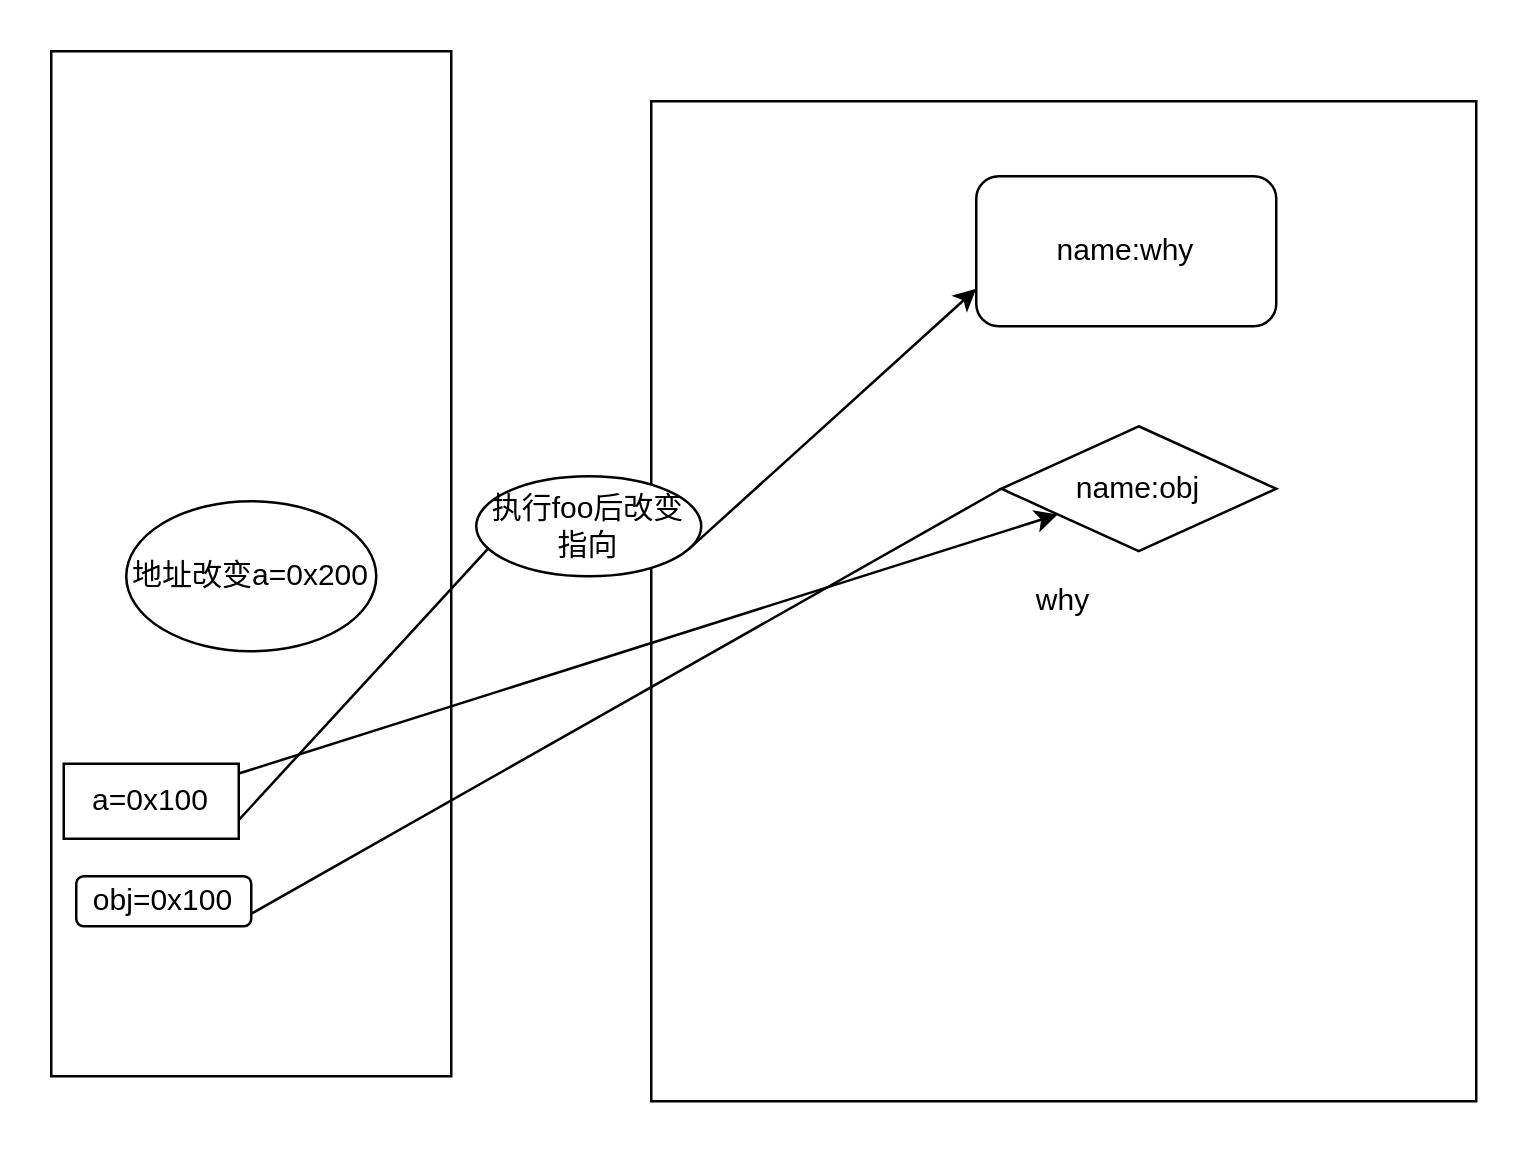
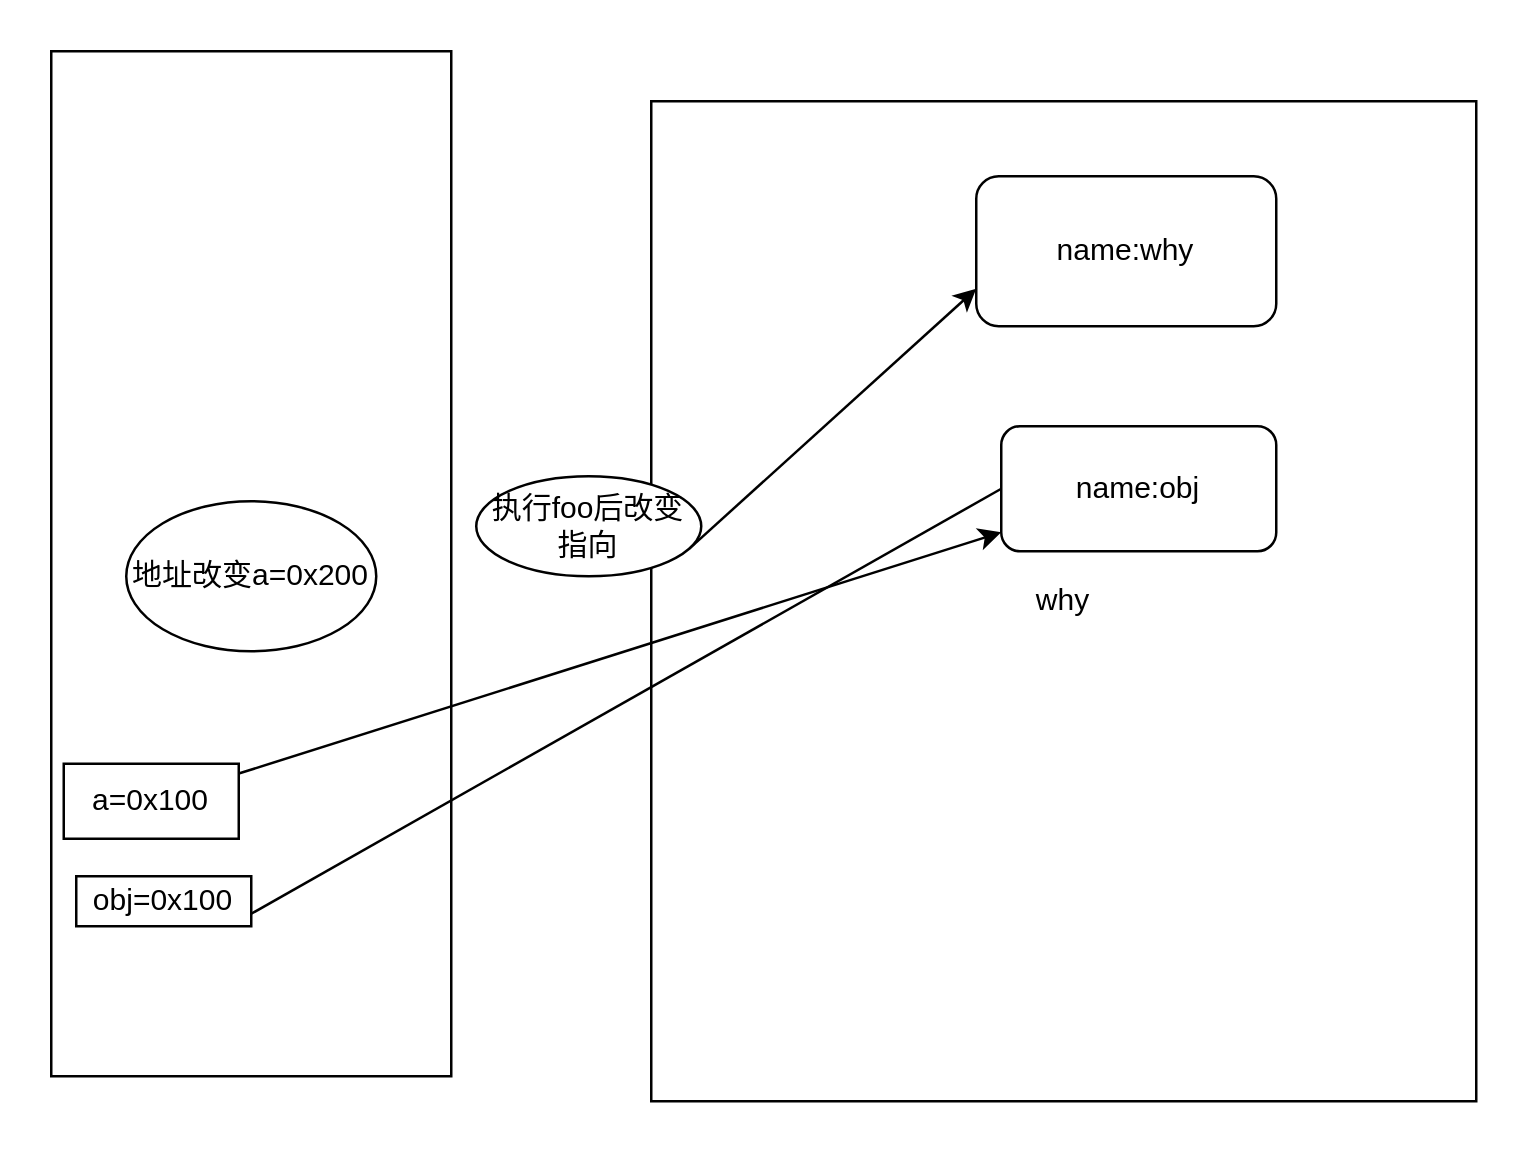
(1139, 489) -> (1139, 489)
(396, 649) -> none
(164, 901) -> (164, 901)
